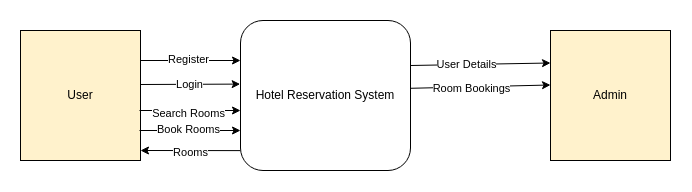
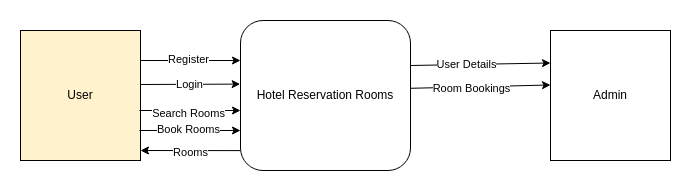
(326, 96) -> (326, 96)
(611, 96) -> (611, 96)
